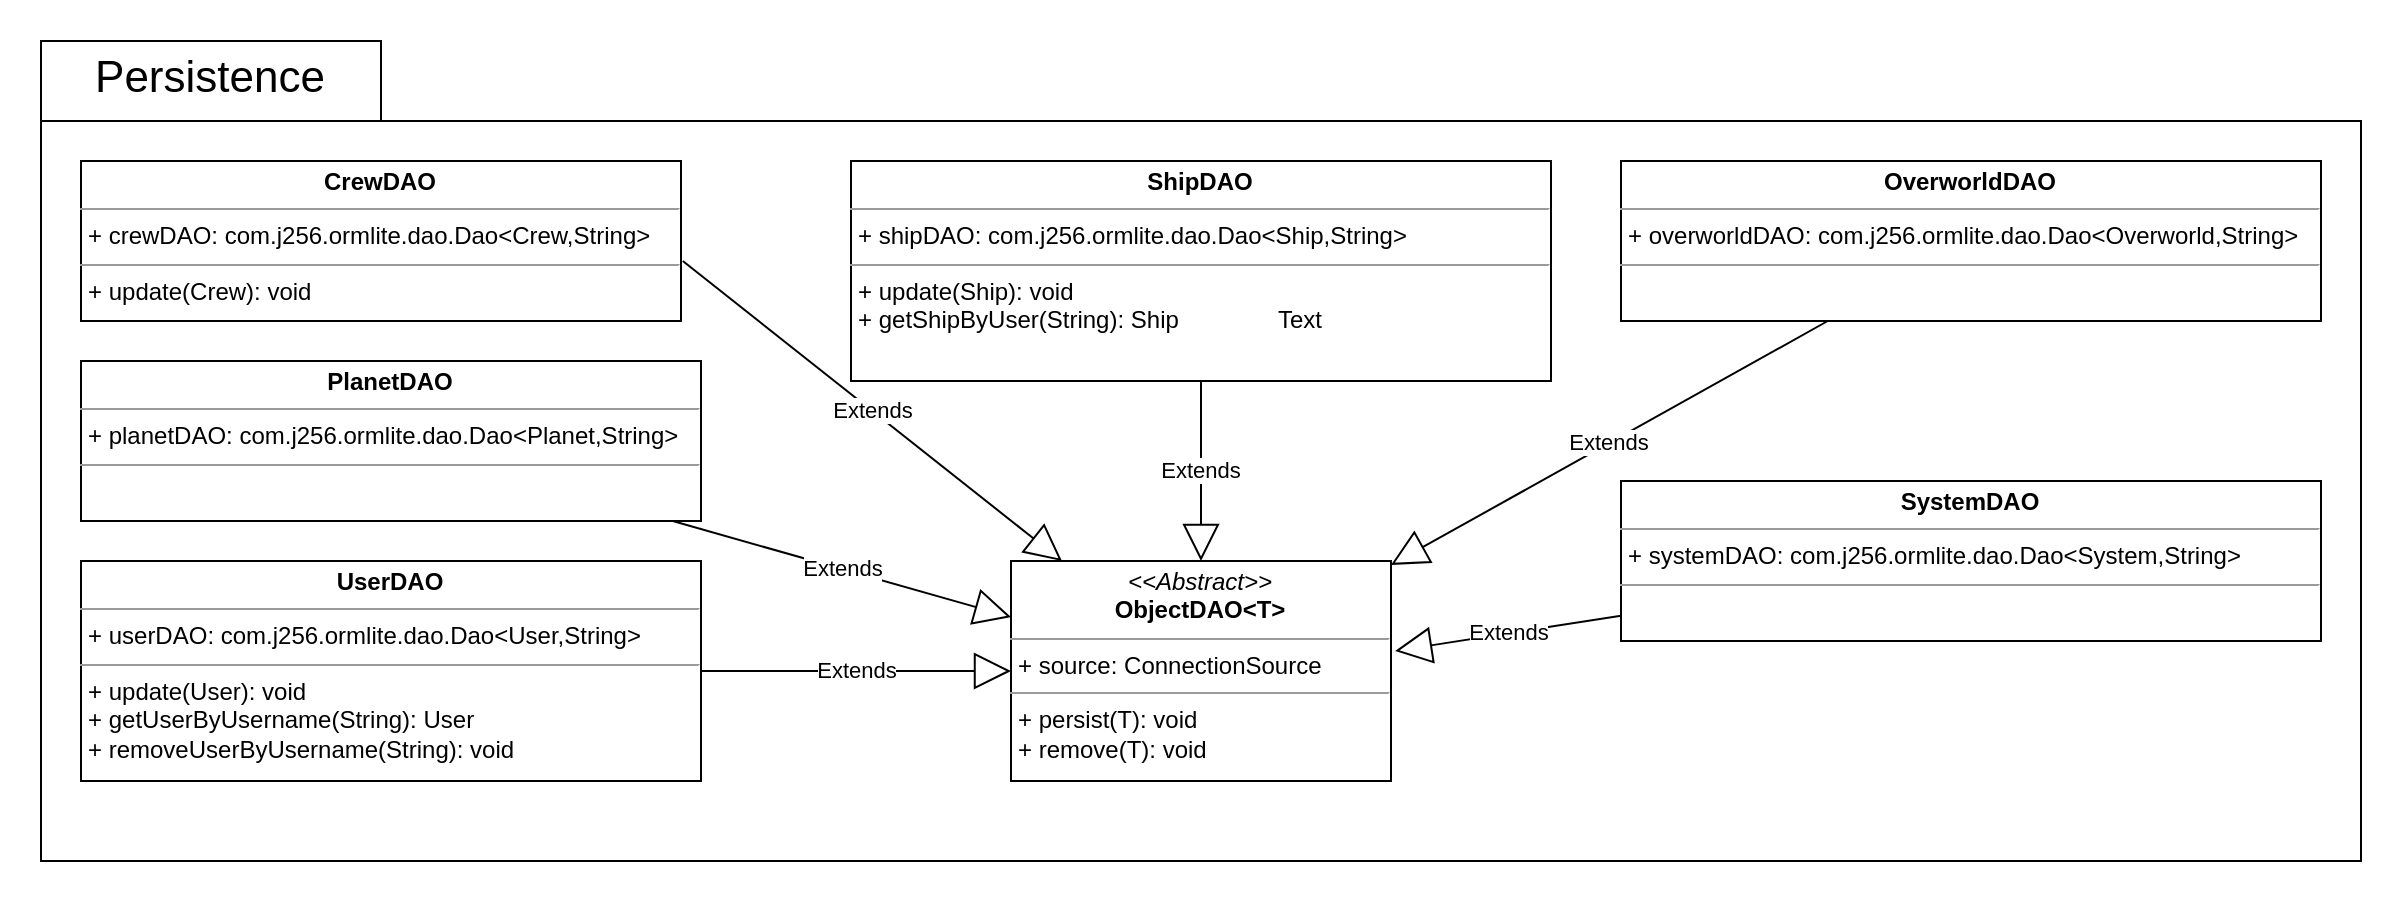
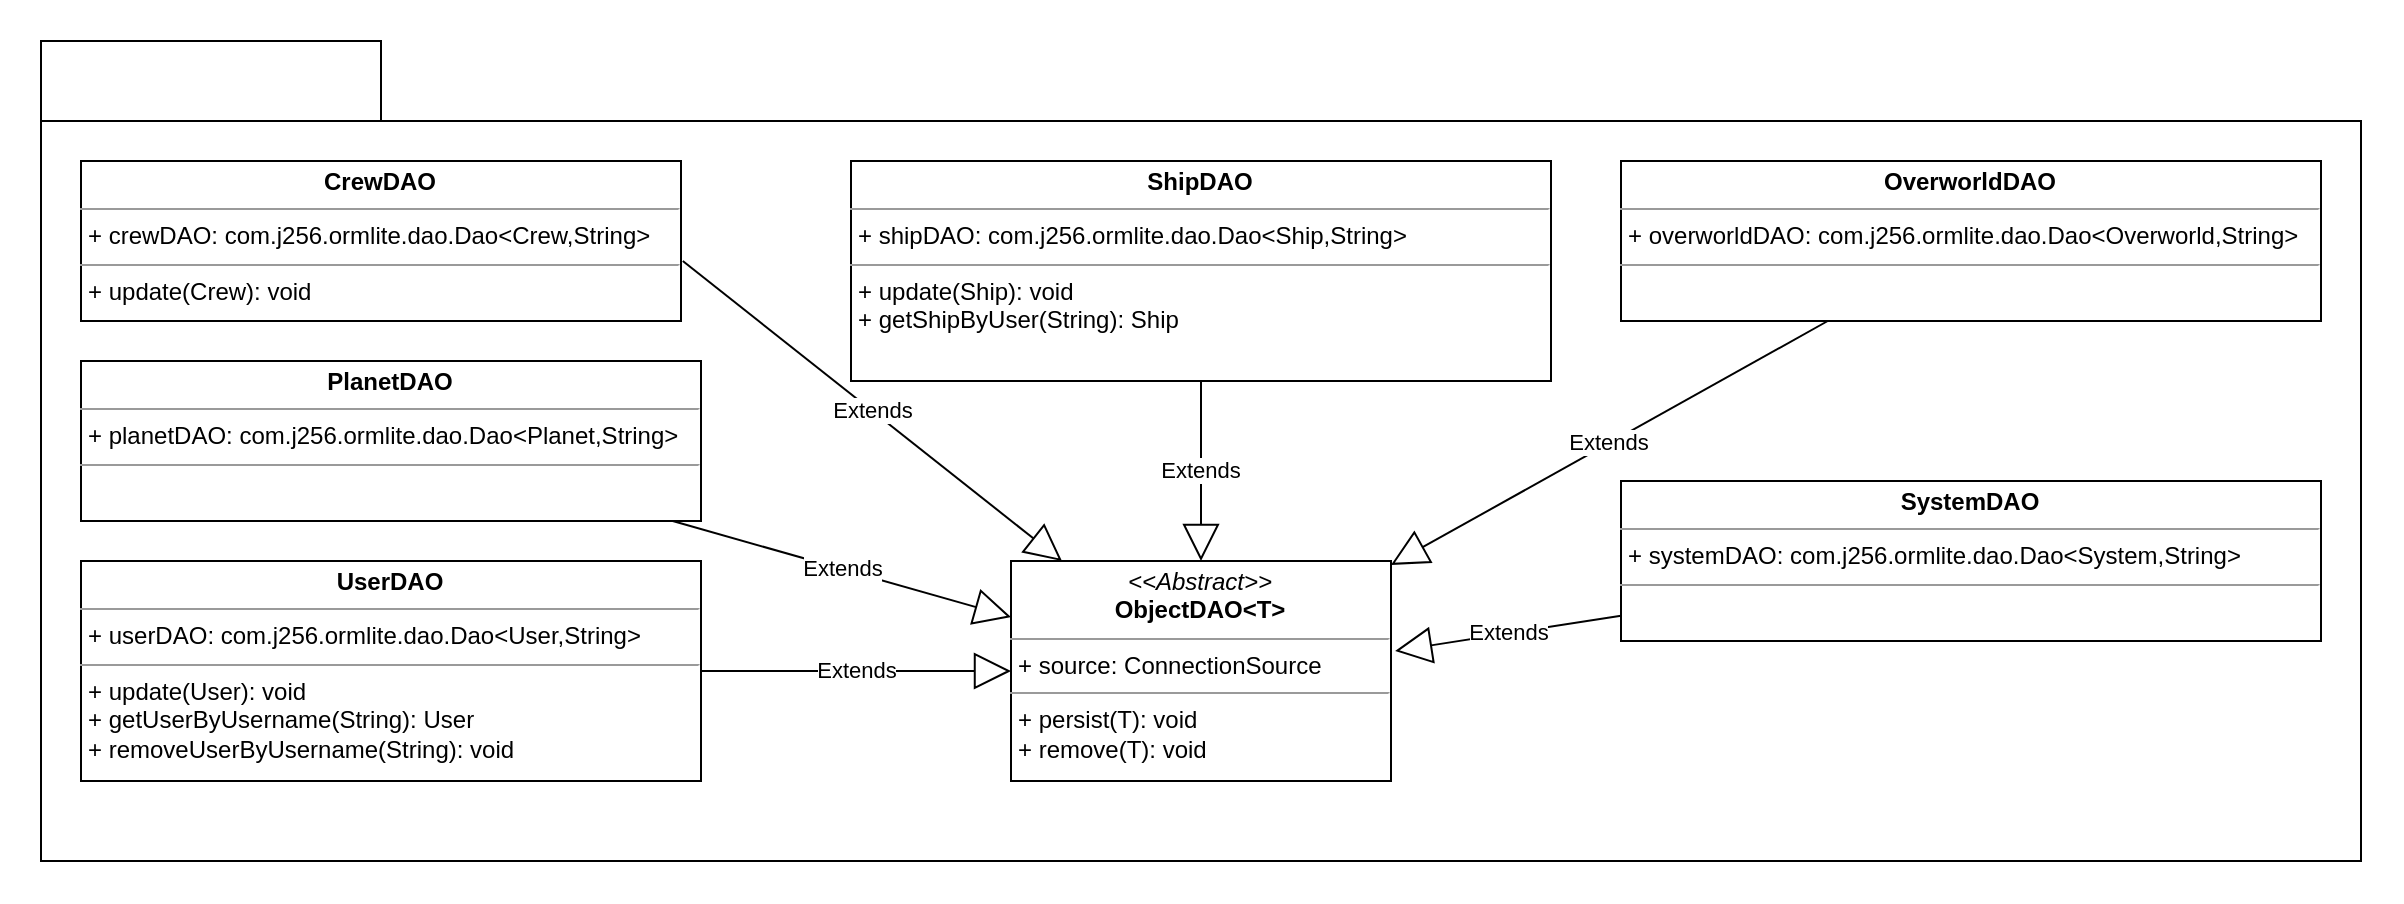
(211, 81) -> none
(1301, 321) -> none
